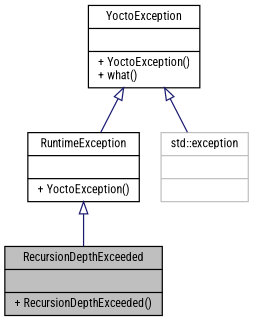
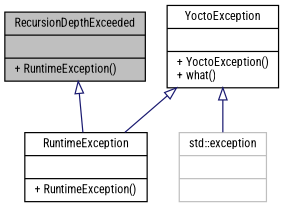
(84, 190) -> (86, 190)
(84, 230) -> (81, 113)
(84, 303) -> (66, 69)
